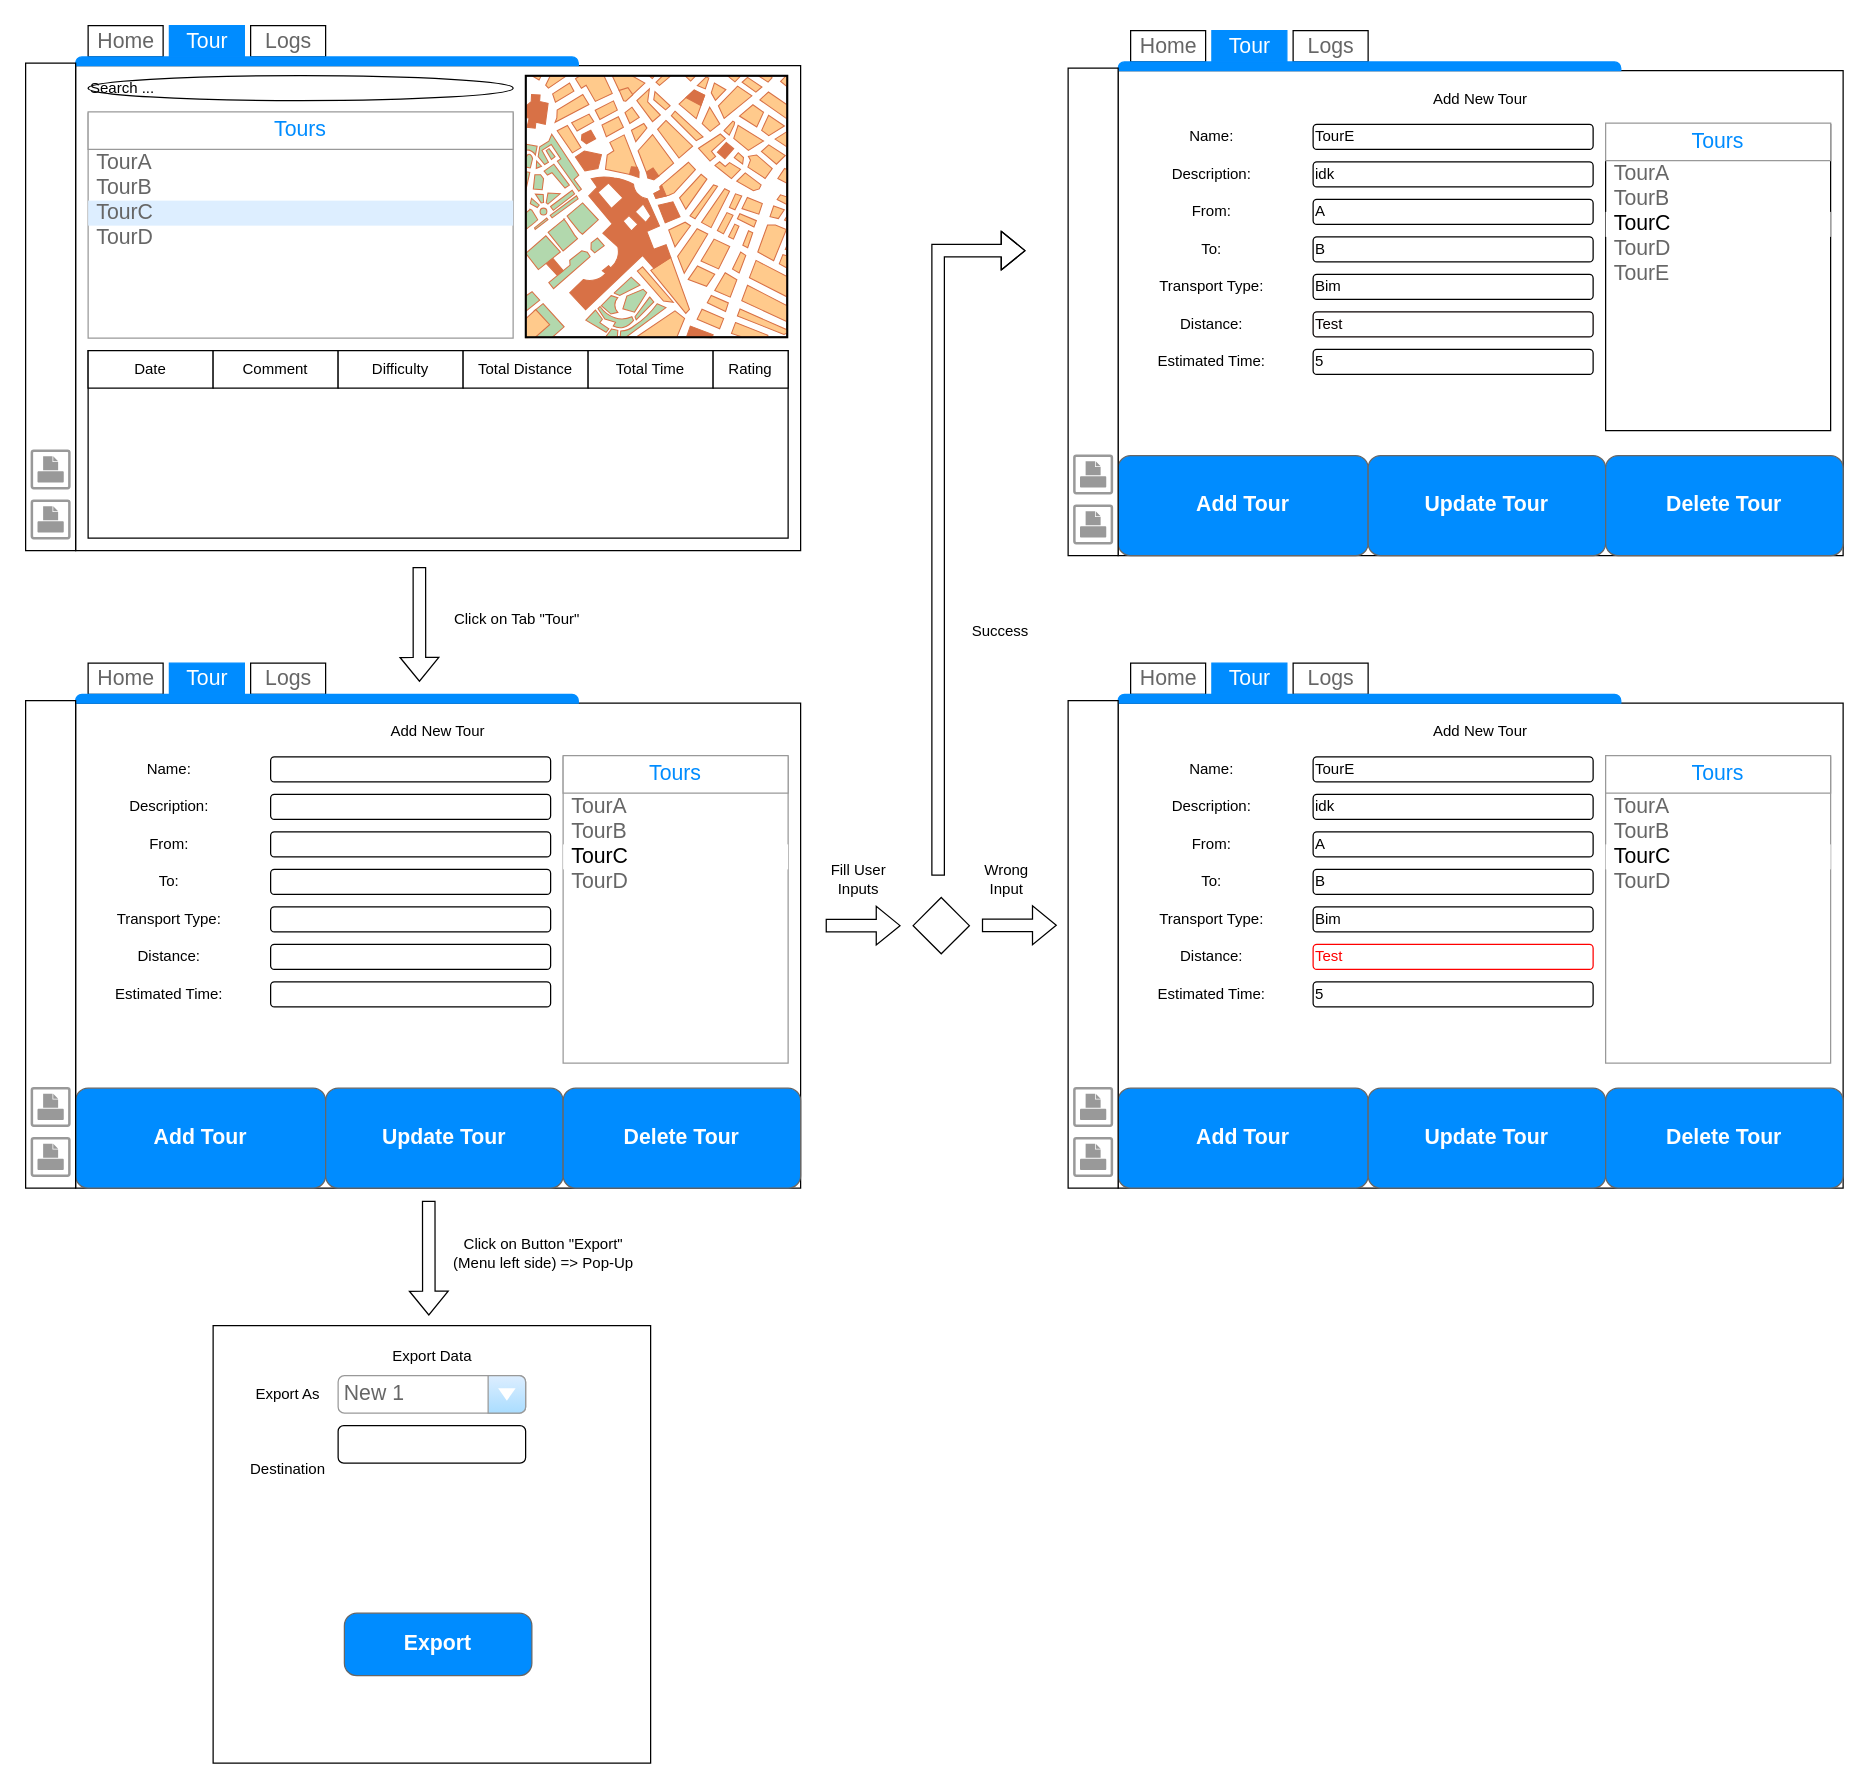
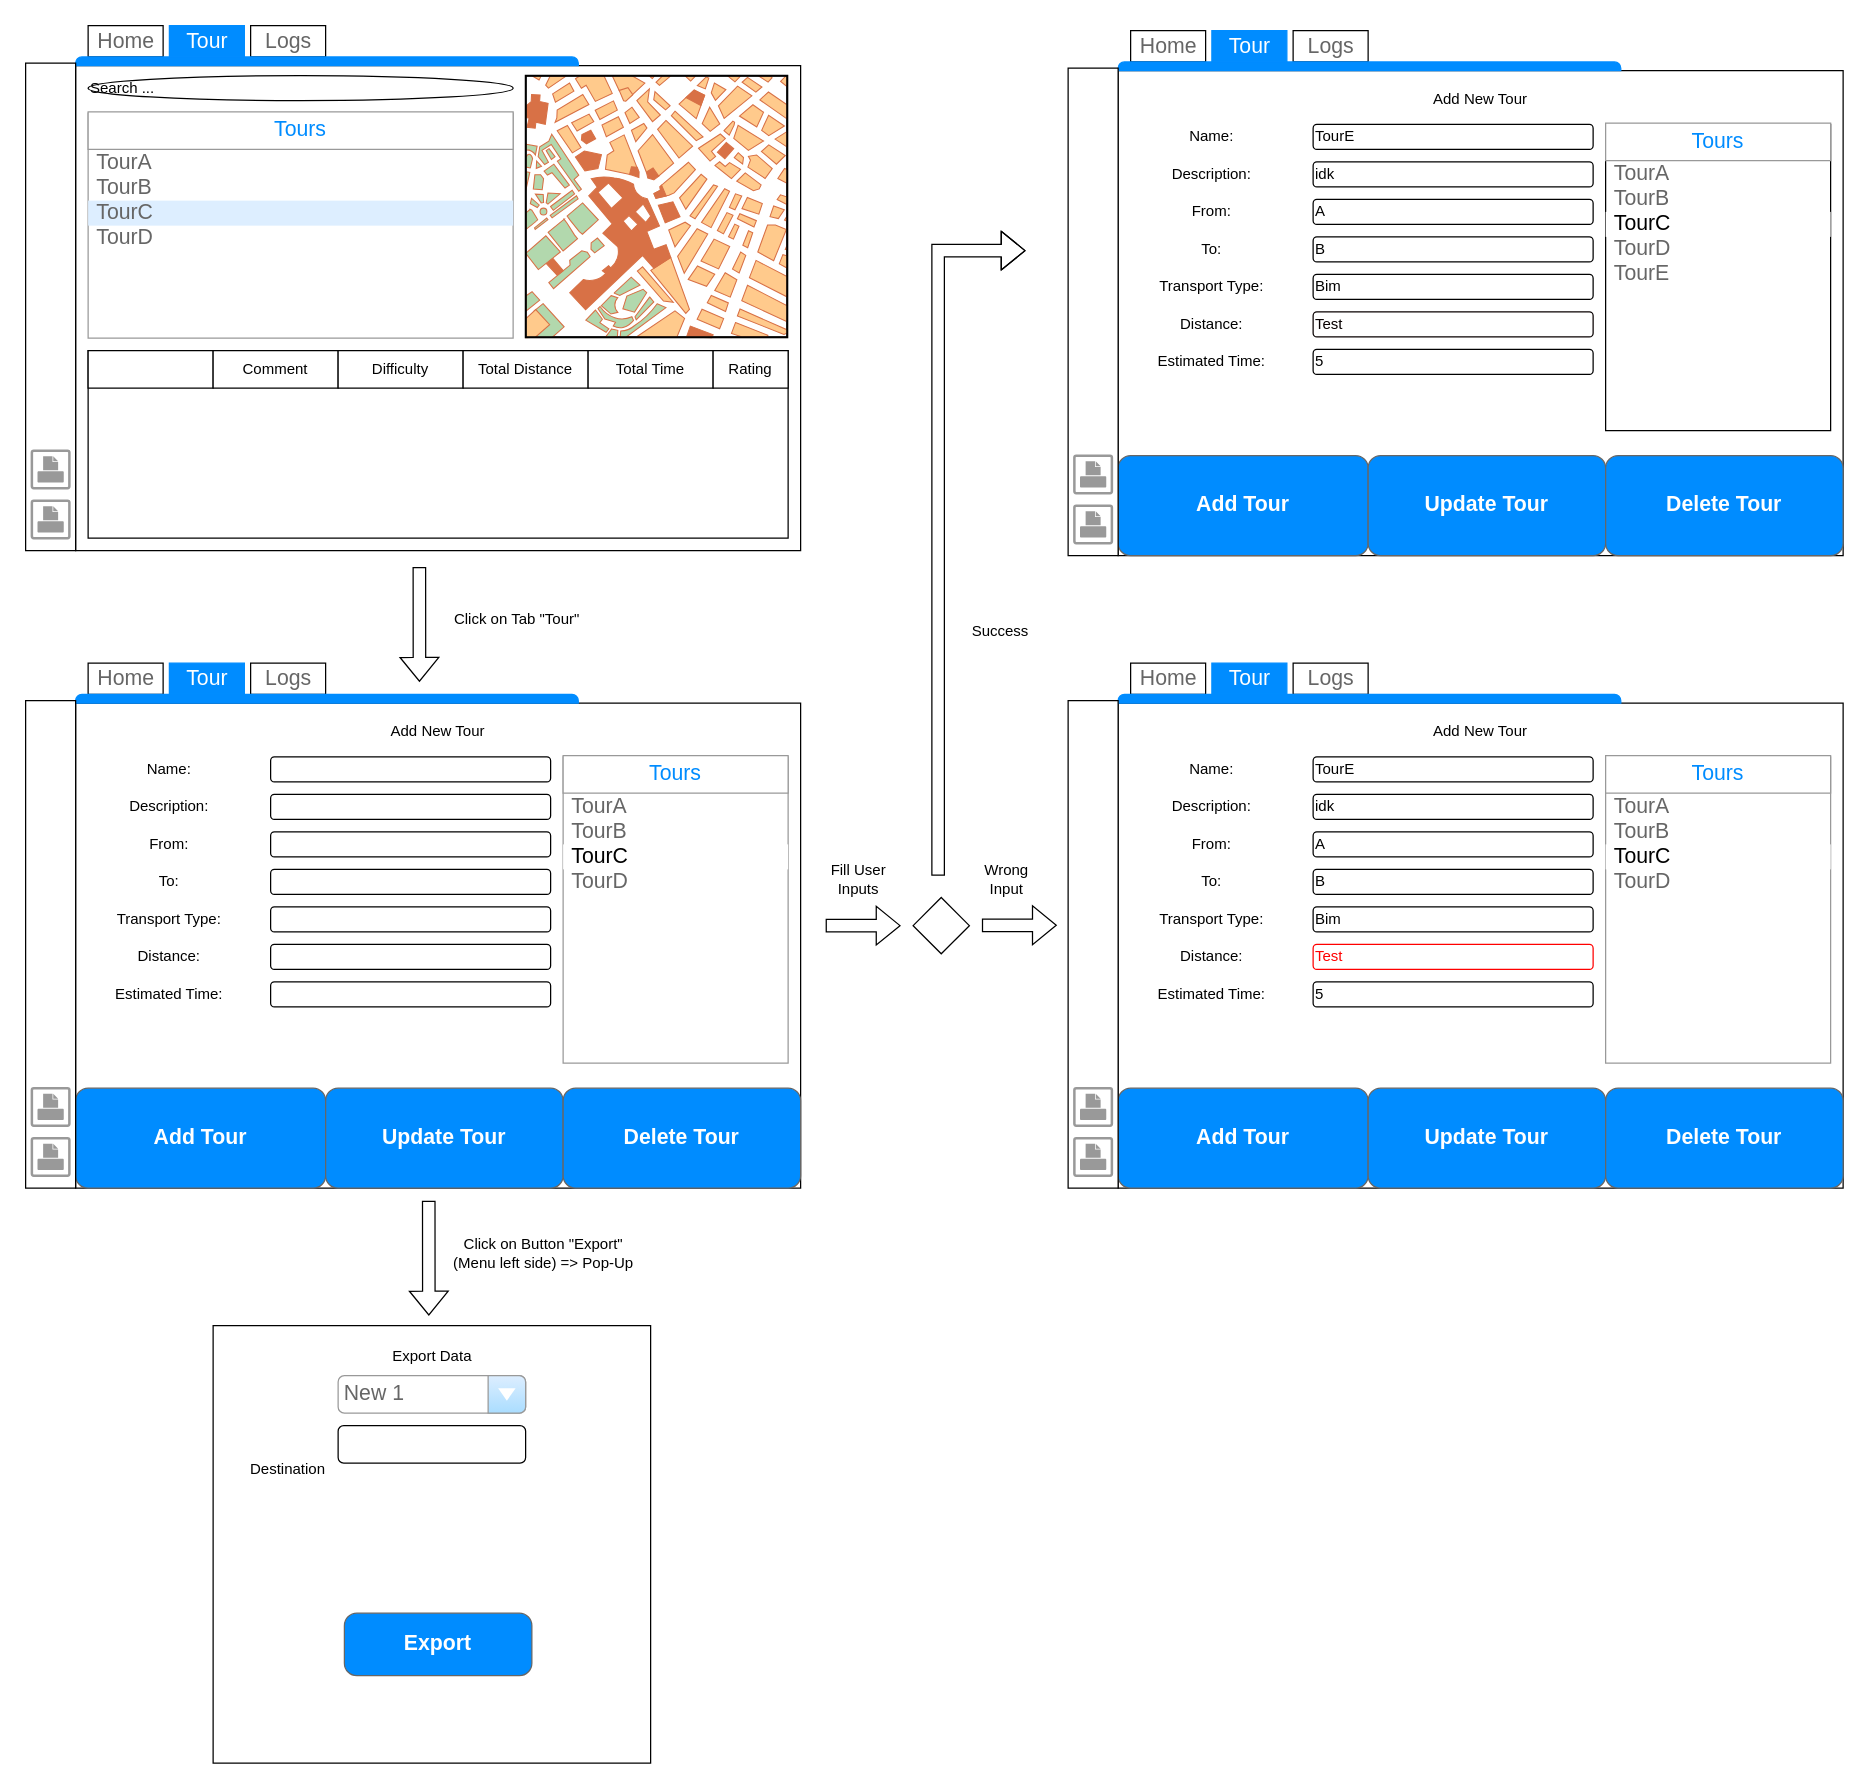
(151, 369) -> none
(288, 1394) -> none
